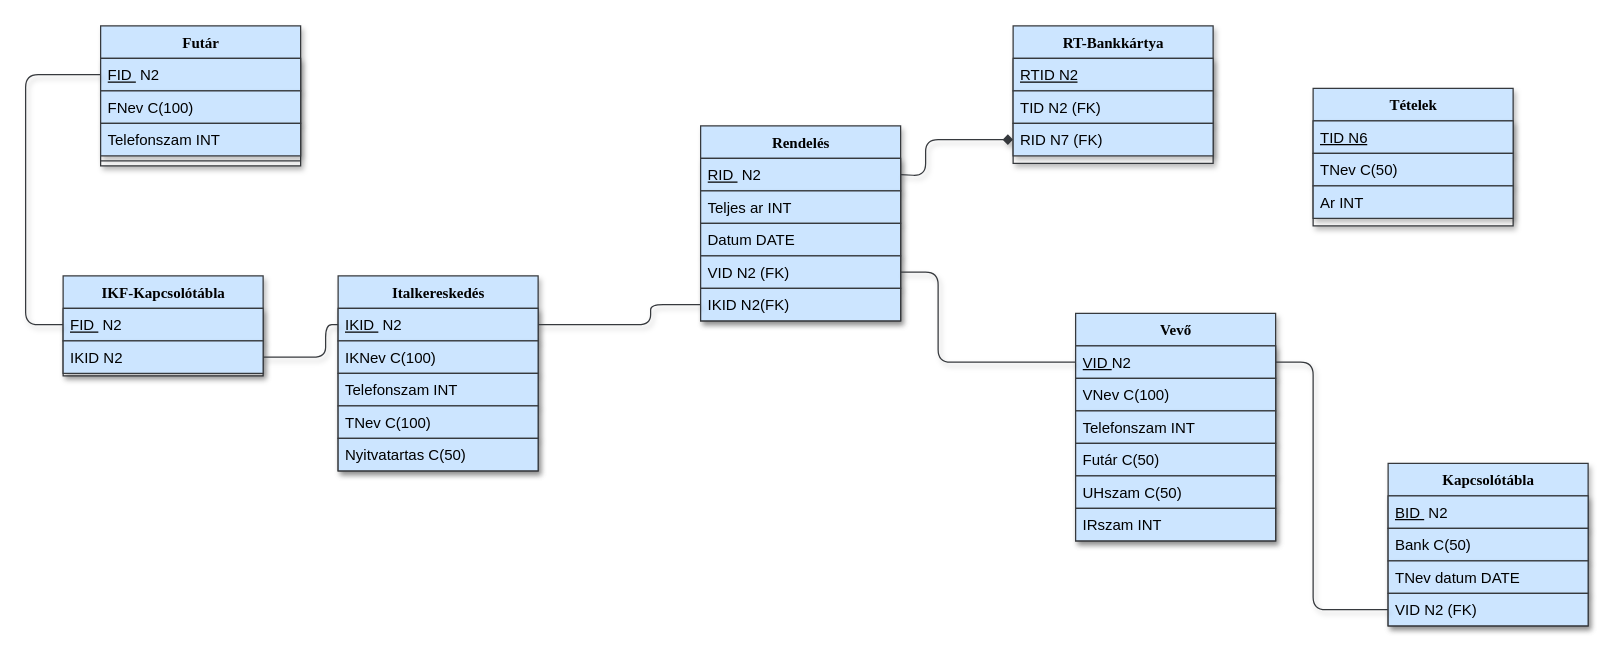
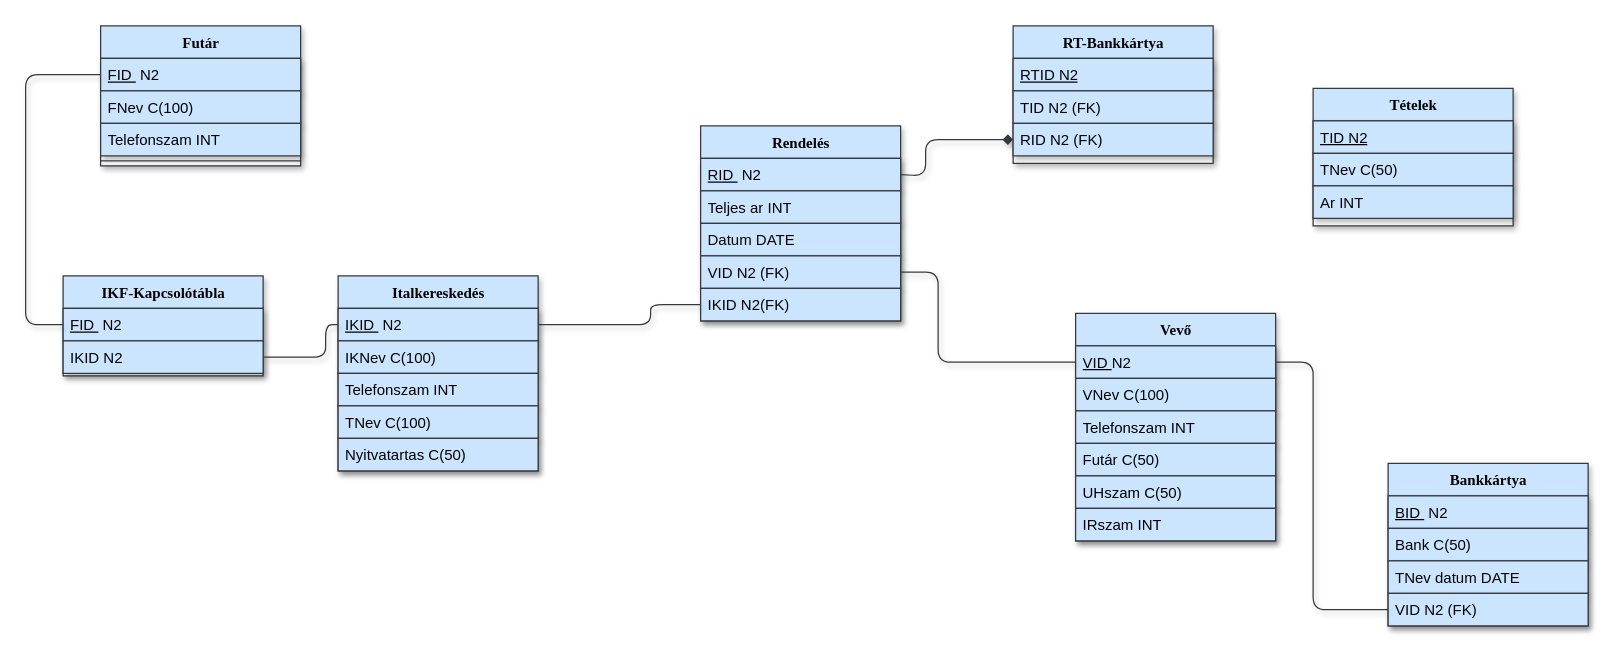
(1344, 138) -> (1344, 138)
(1063, 141) -> (1063, 141)
(1489, 481) -> (1489, 481)
